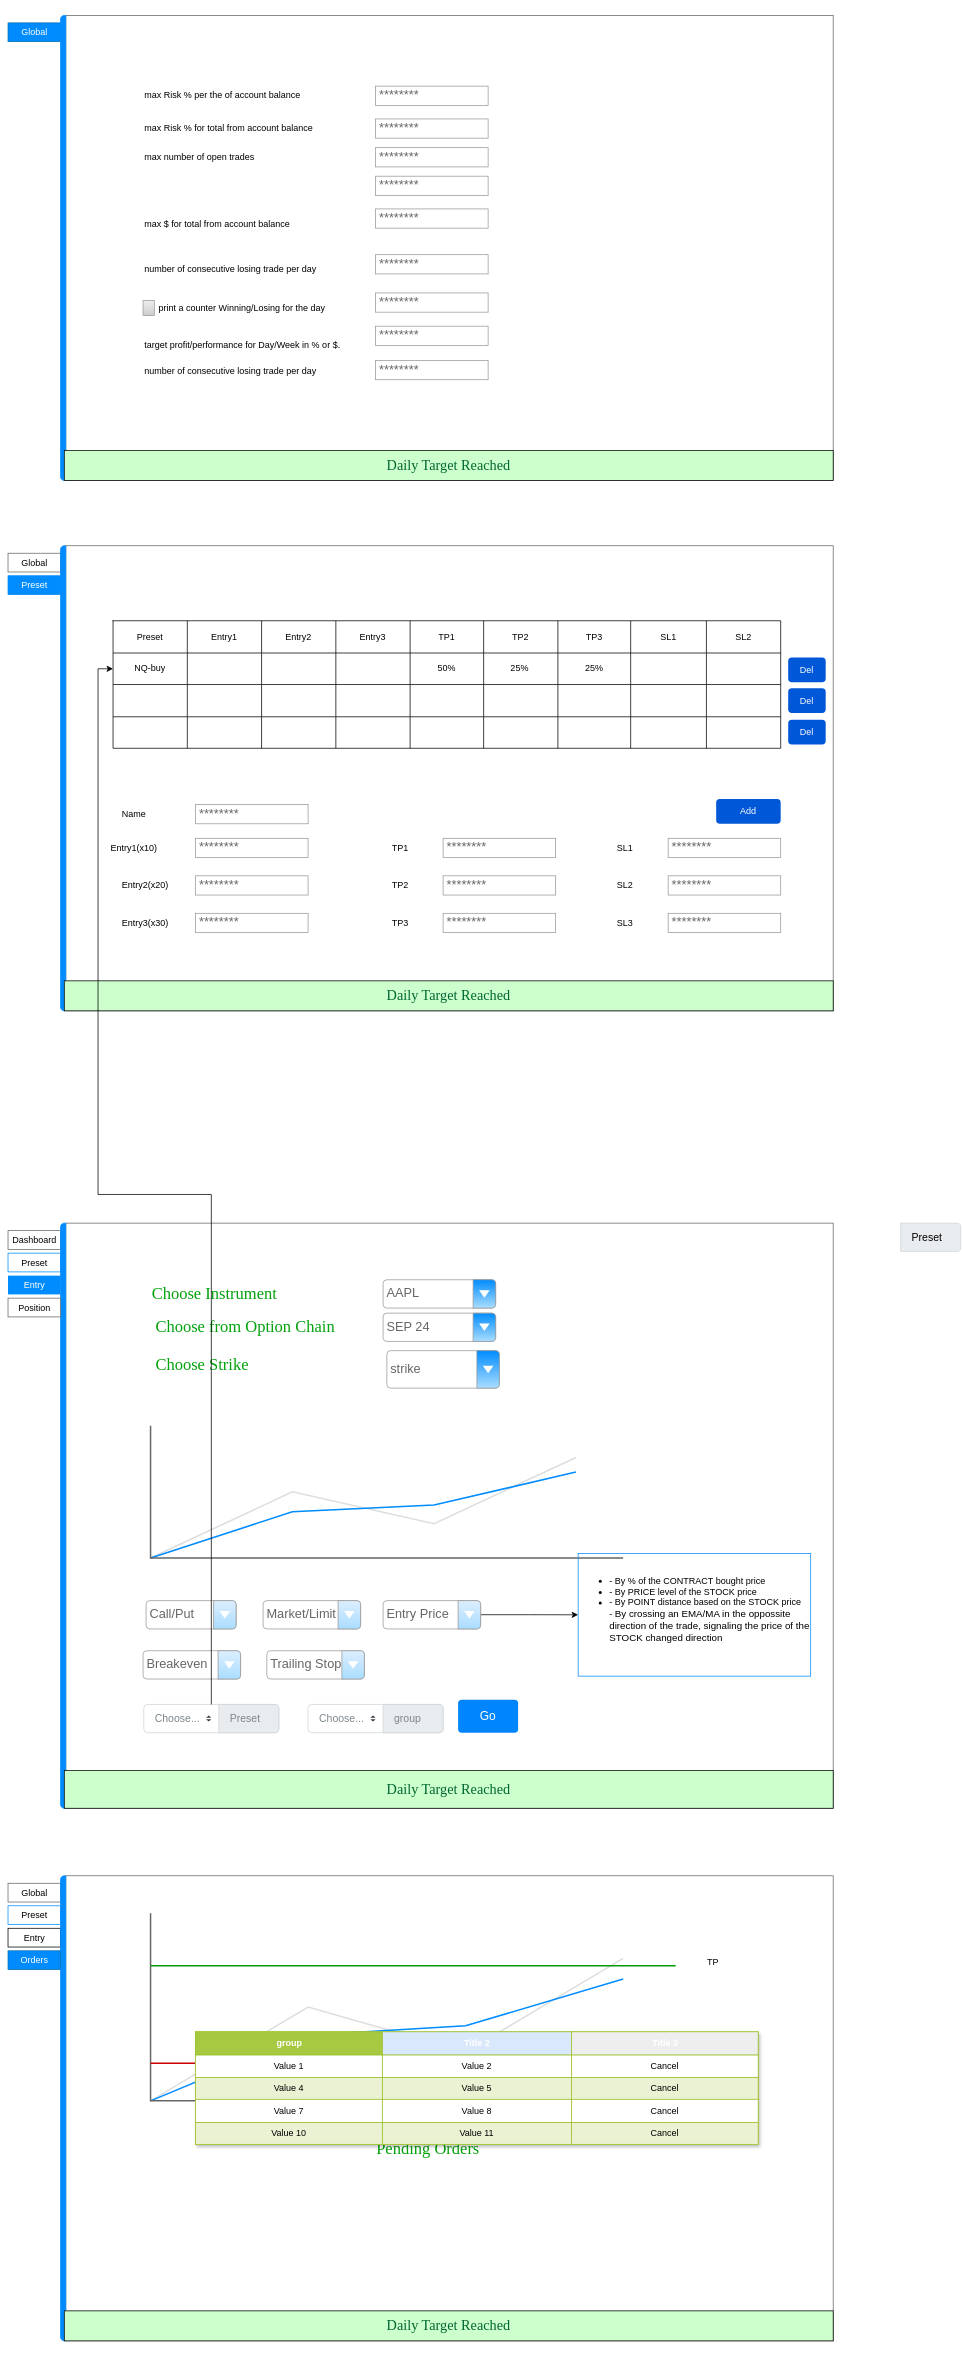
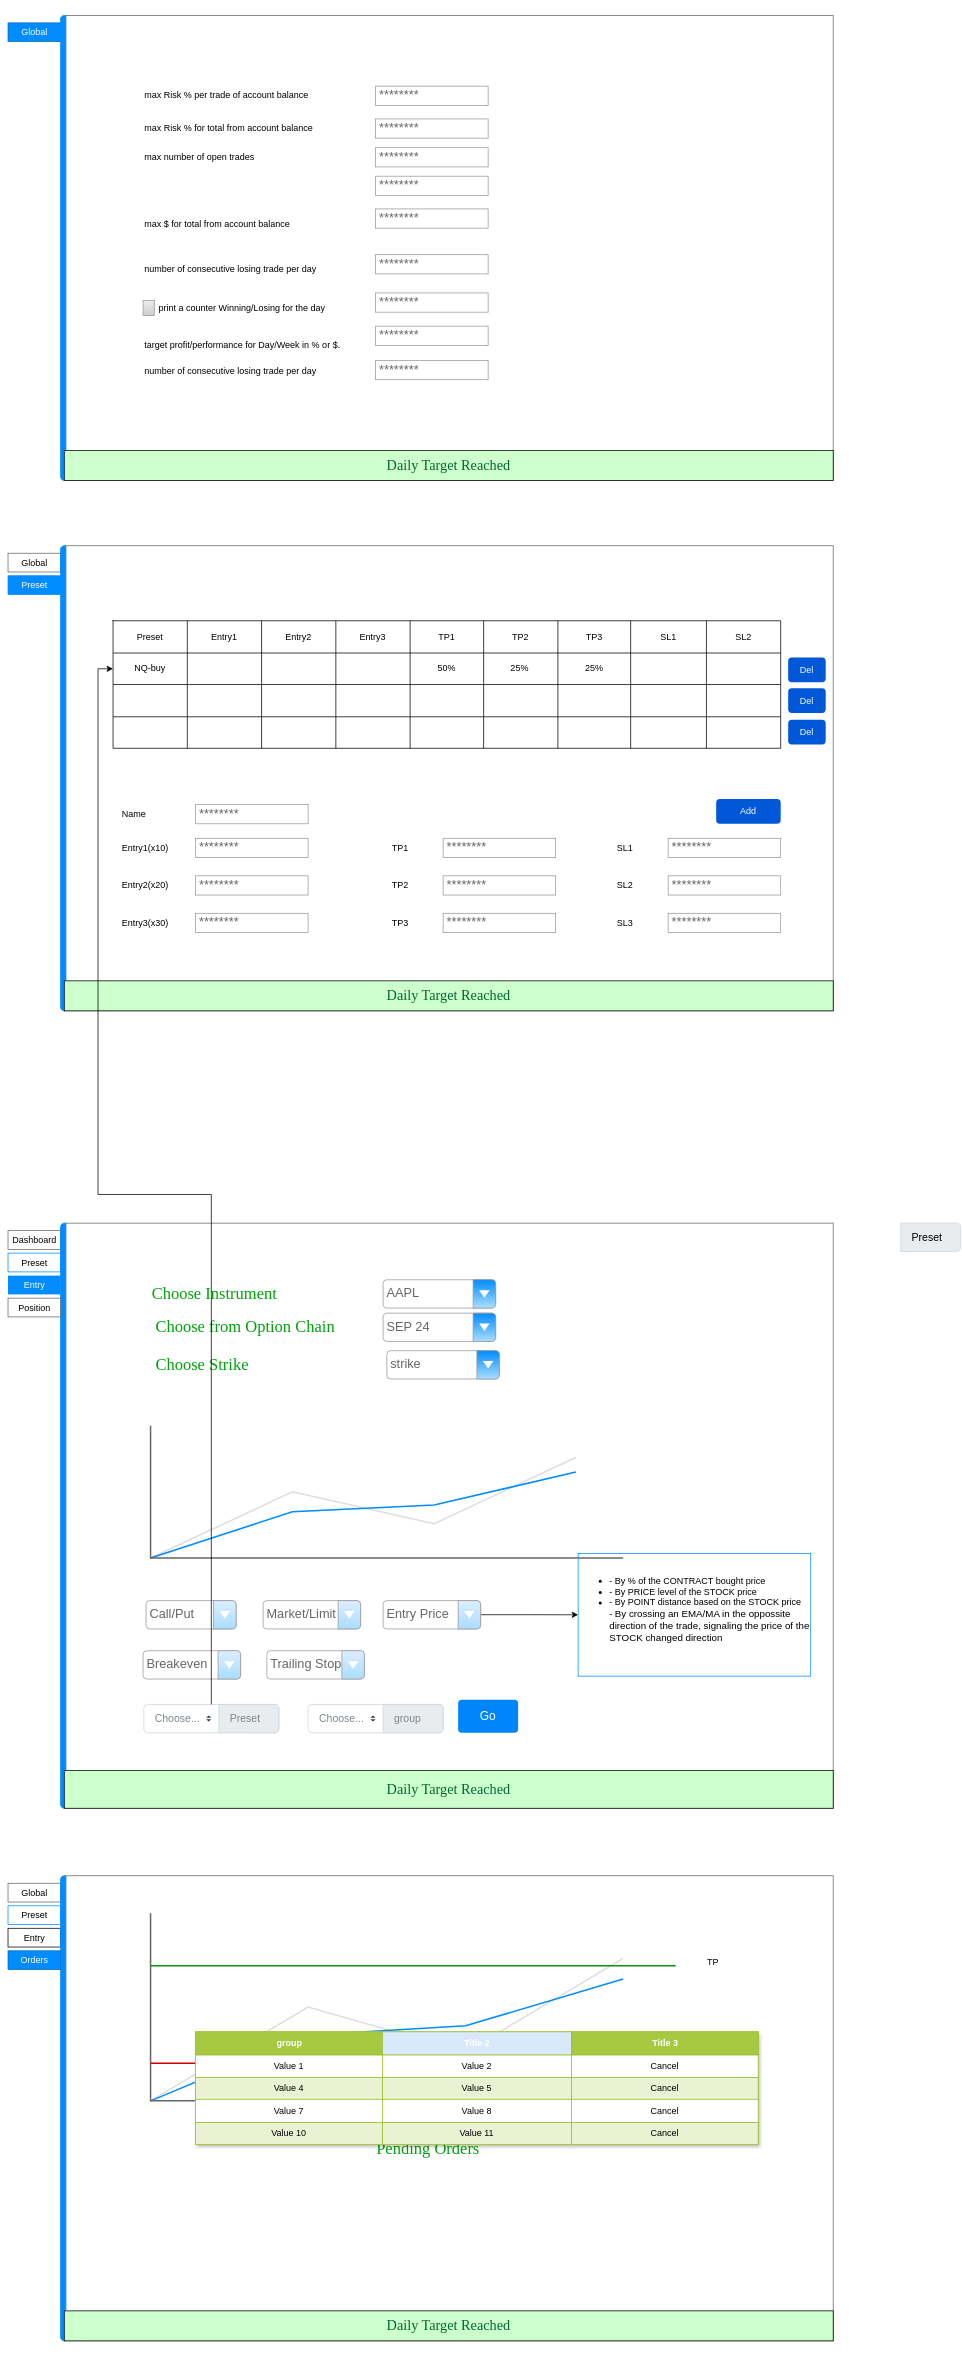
(227, 96) -> (232, 96)
(132, 848) -> (143, 848)
(443, 1369) -> (443, 1365)
(665, 2043) -> (665, 2043)
